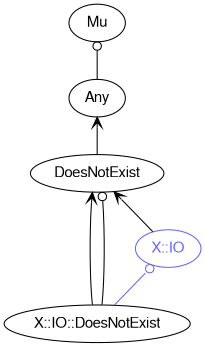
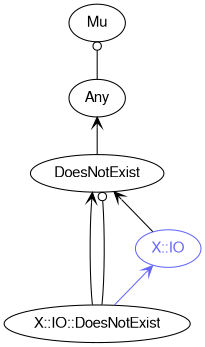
(130, 289) -> (130, 289)
